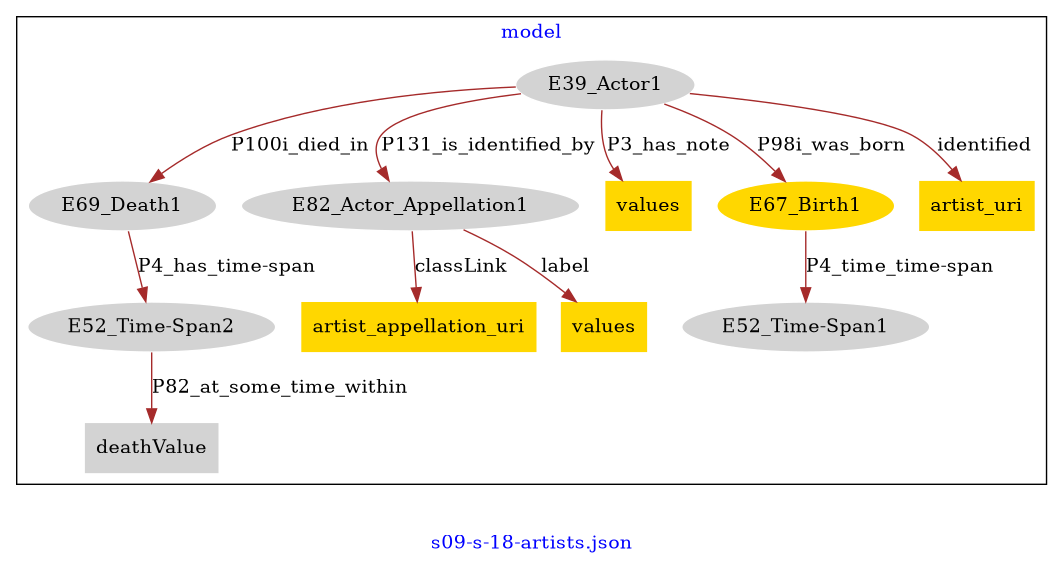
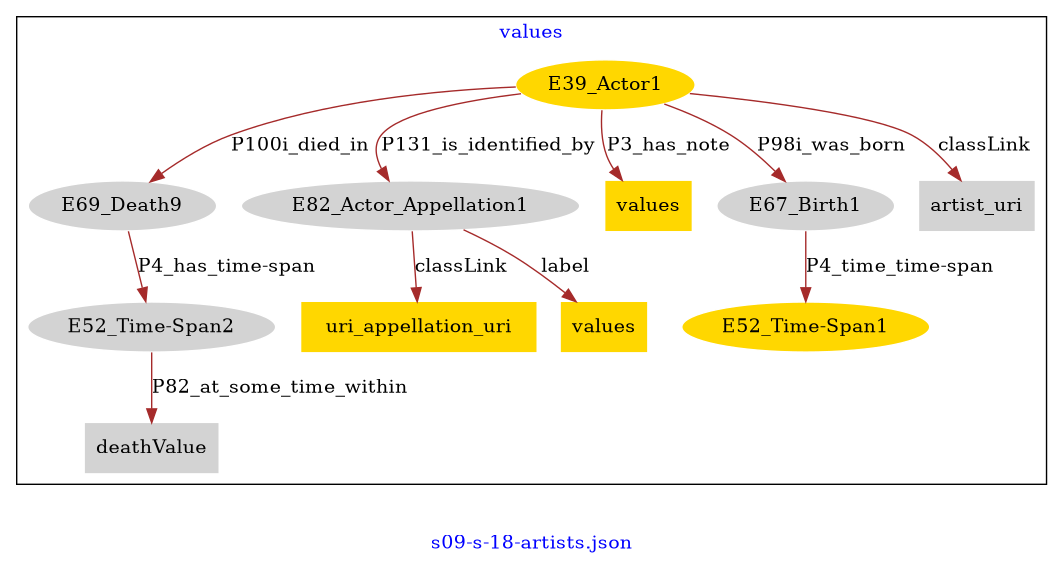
(532, 33) -> (532, 33)
(605, 85) -> (605, 85)
(985, 145) -> (985, 145)
(122, 206) -> (122, 206)
(806, 206) -> (806, 206)
(977, 206) -> (977, 206)
(419, 327) -> (419, 327)
(806, 327) -> (806, 327)
